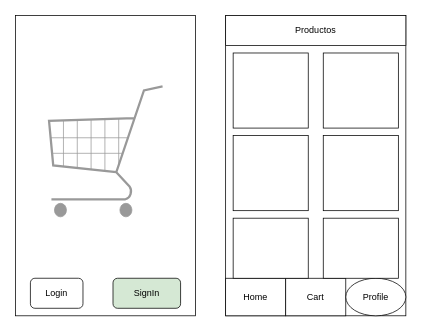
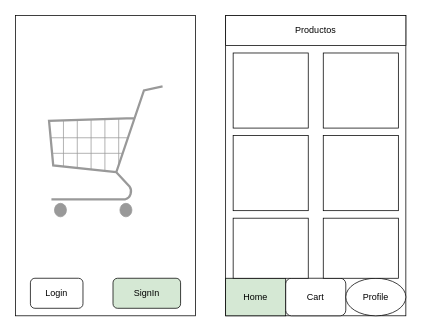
(255, 297) -> (255, 297)
(315, 297) -> (315, 297)
